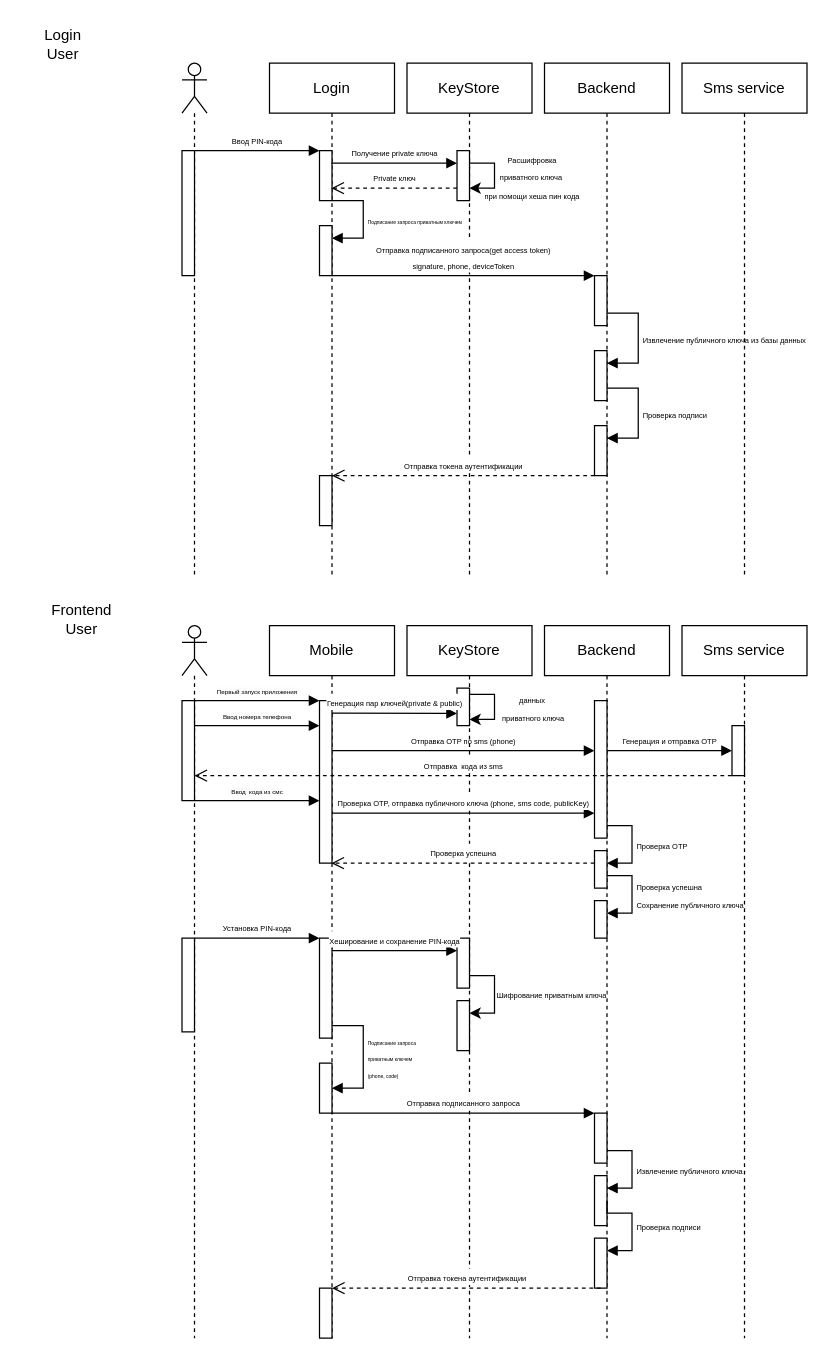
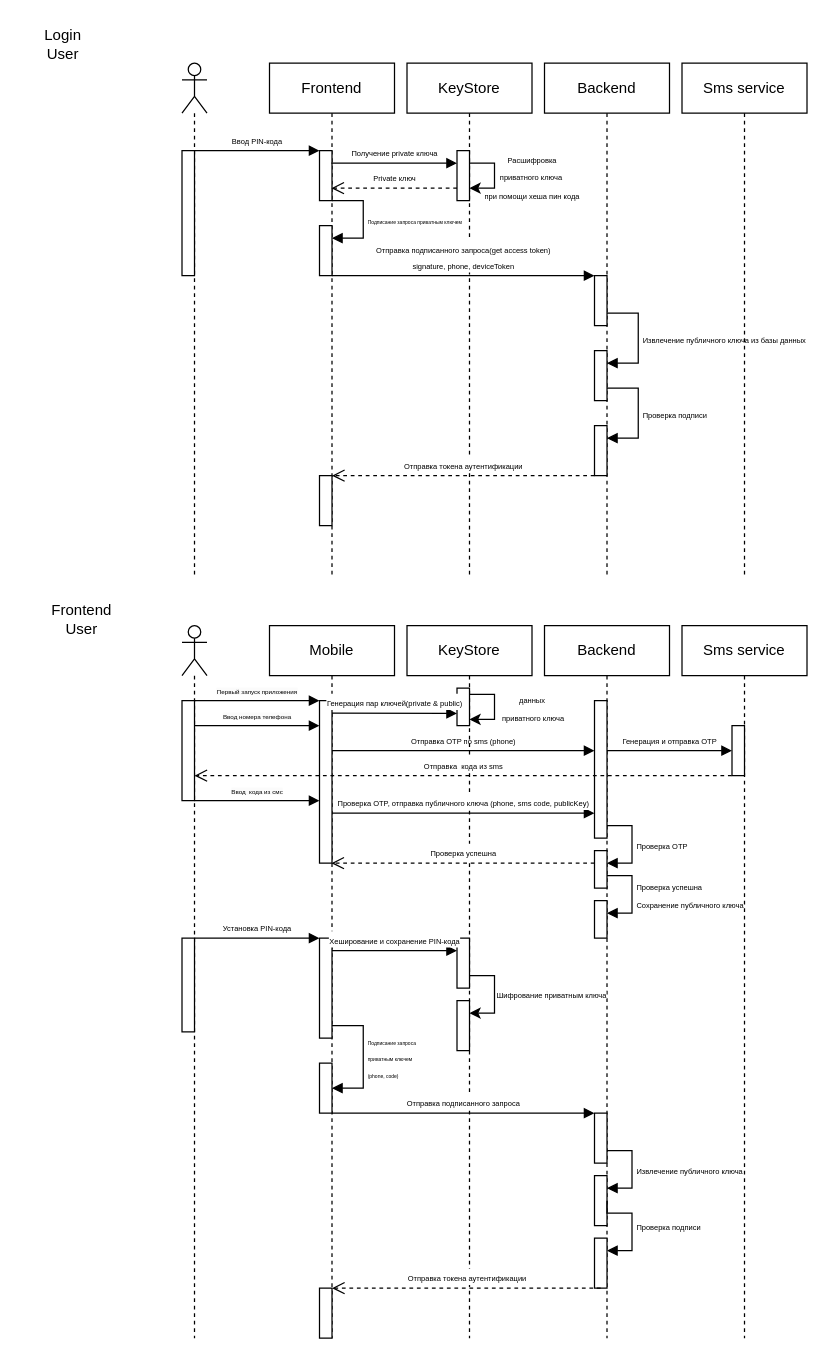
(332, 88) -> (332, 88)
